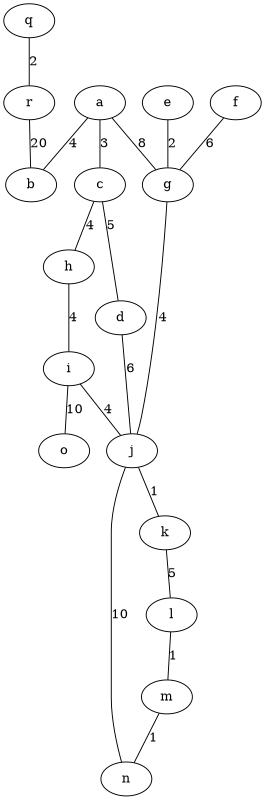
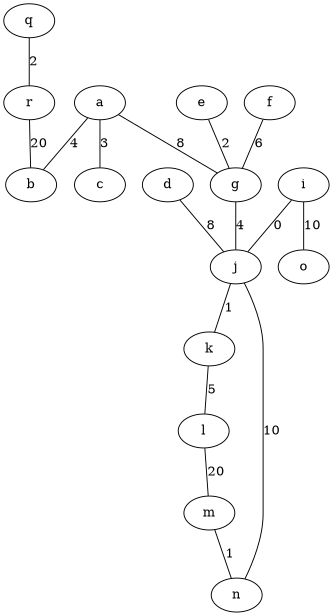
(110, 251) -> none
(69, 267) -> none
(131, 369) -> (211, 226)
(108, 410) -> (278, 226)
(174, 656) -> (216, 472)
